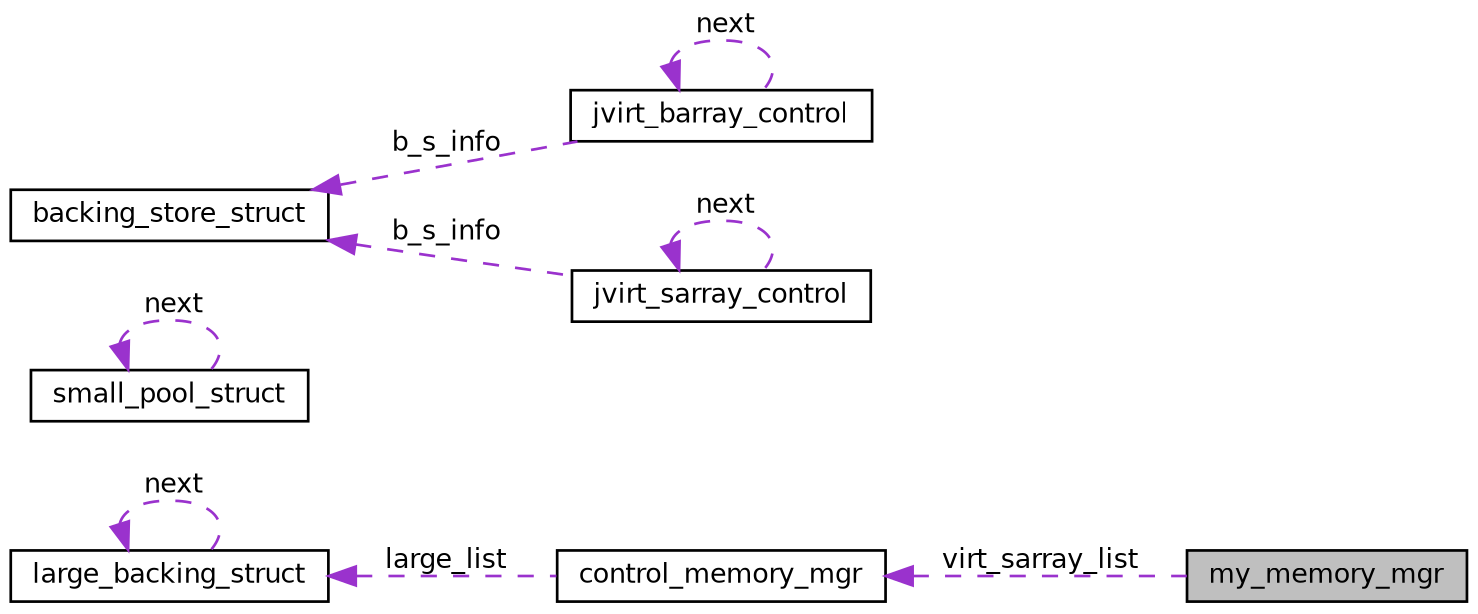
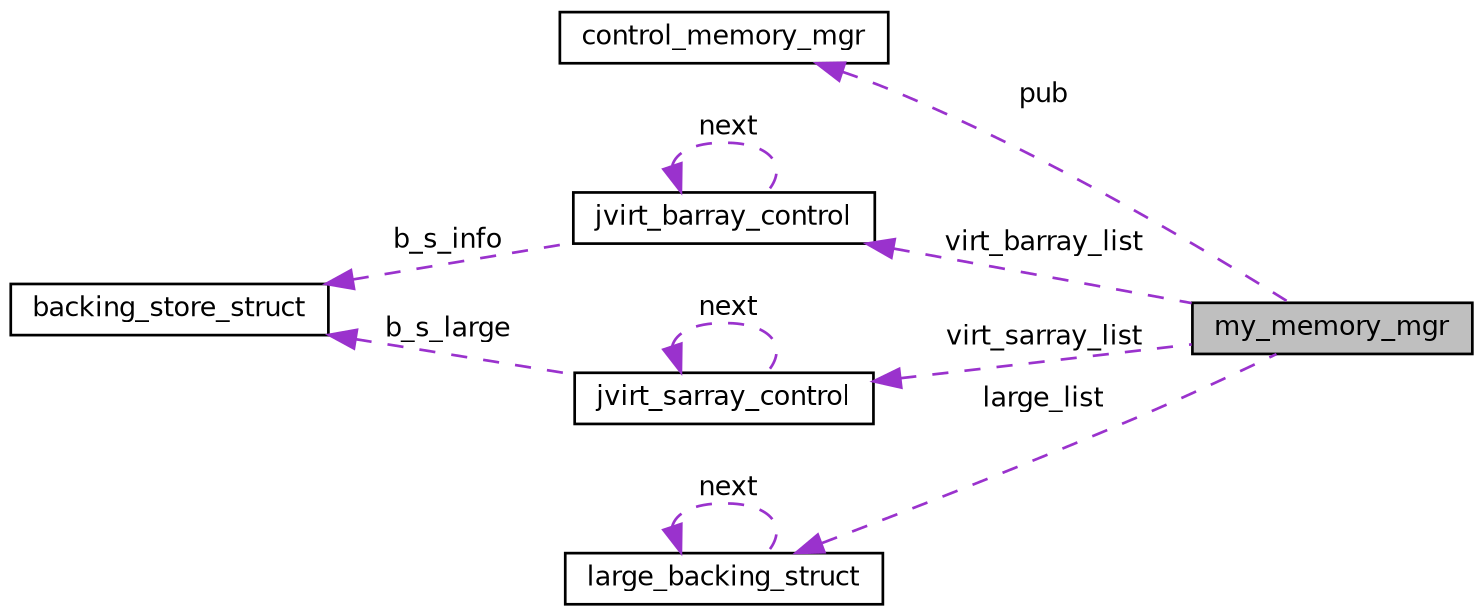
(443, 233) -> (444, 330)
none -> (1043, 276)
none -> (1046, 361)
(170, 396) -> none
(1036, 561) -> (1040, 96)
(456, 576) -> (1051, 453)
